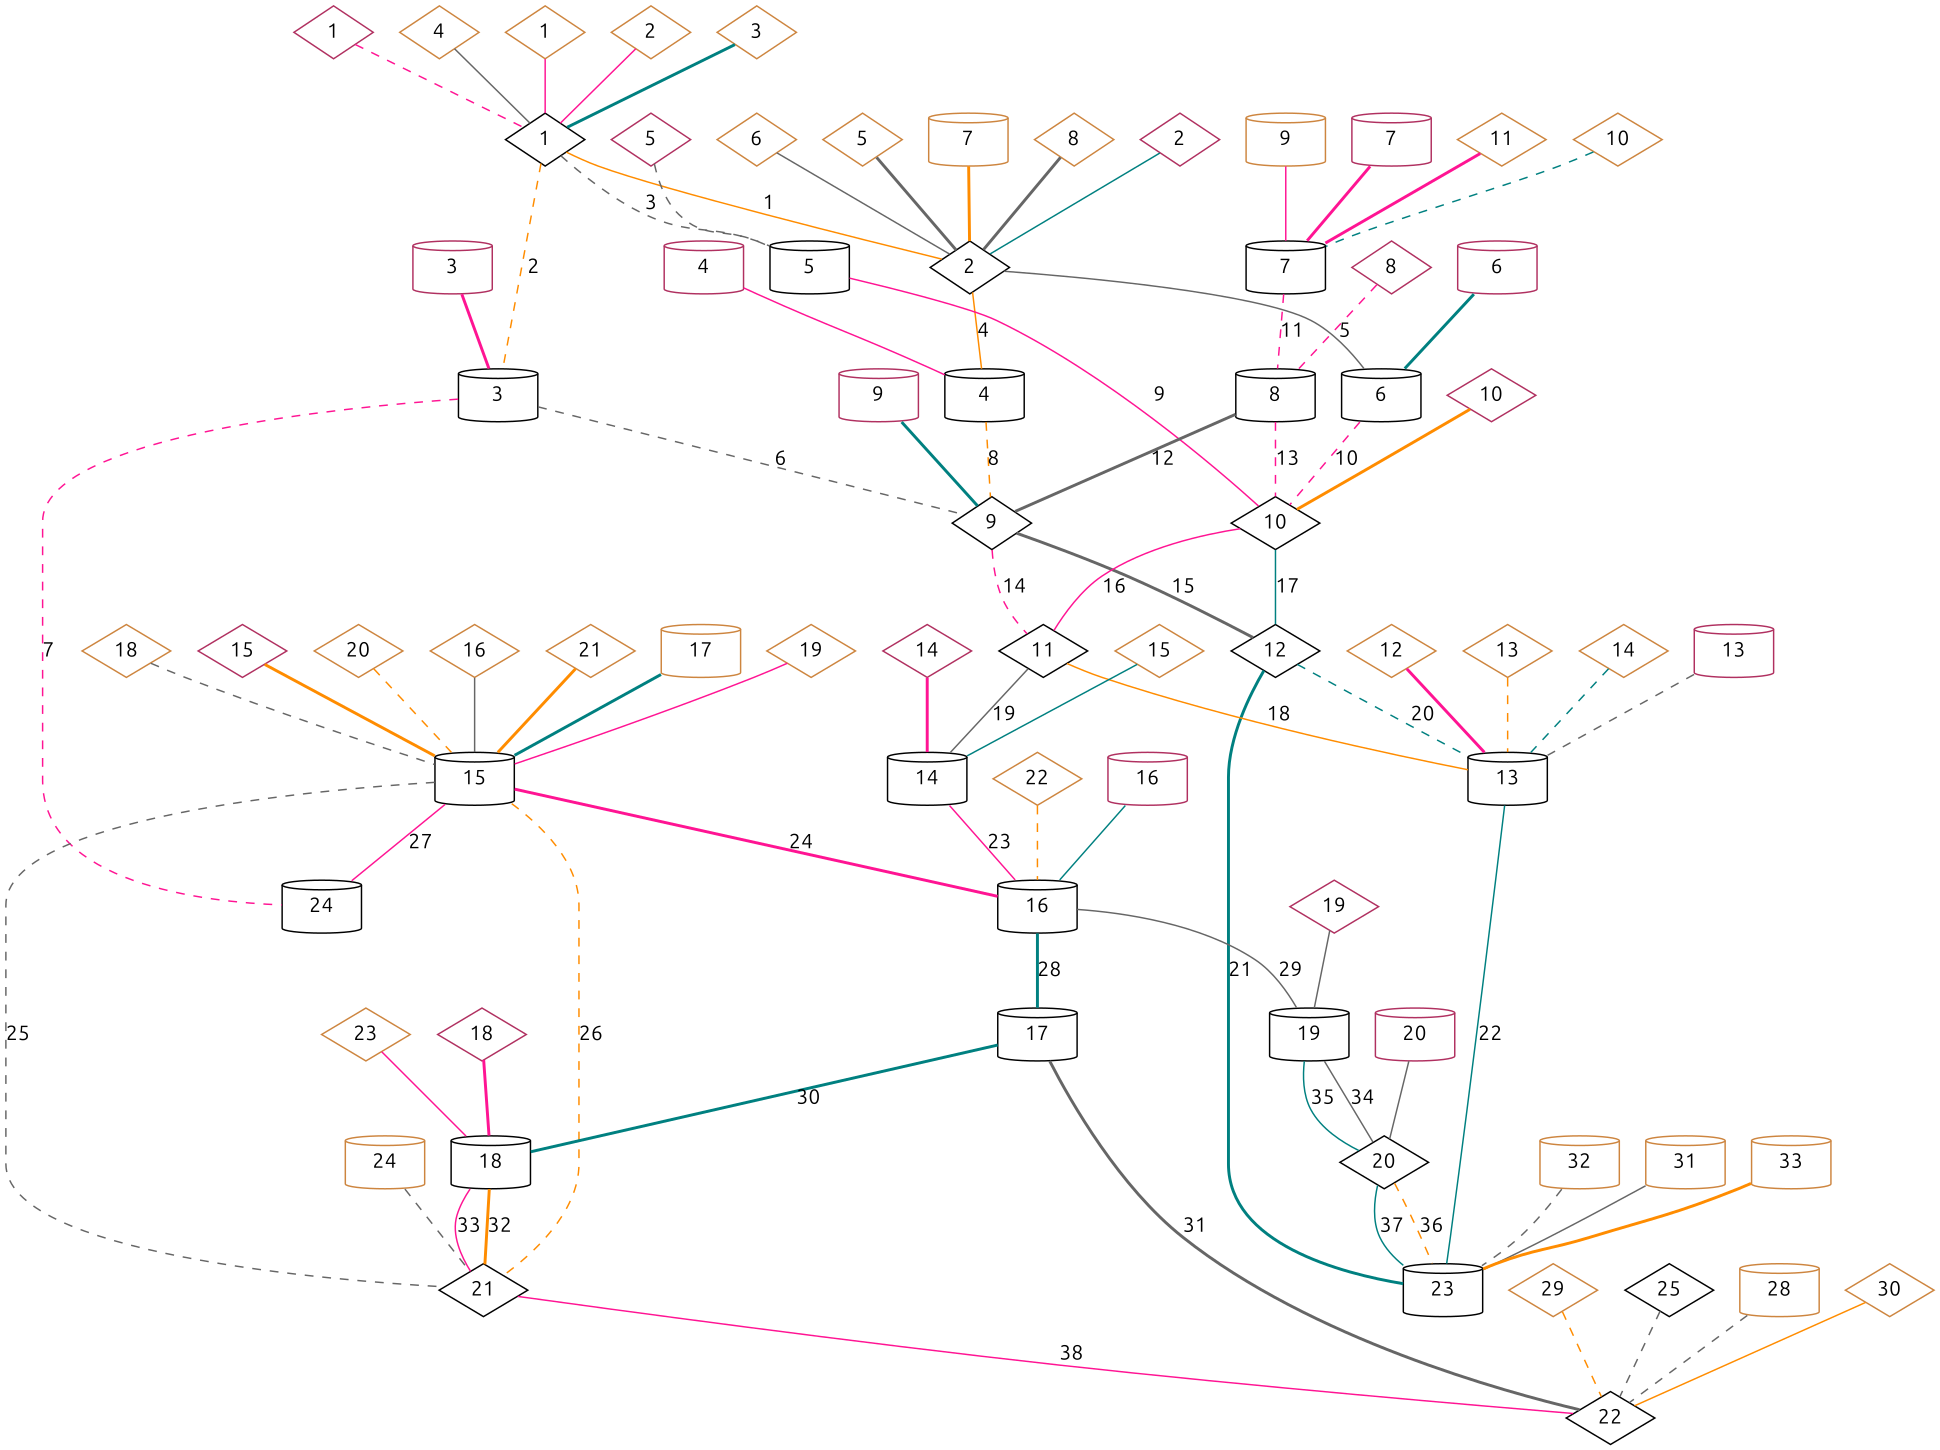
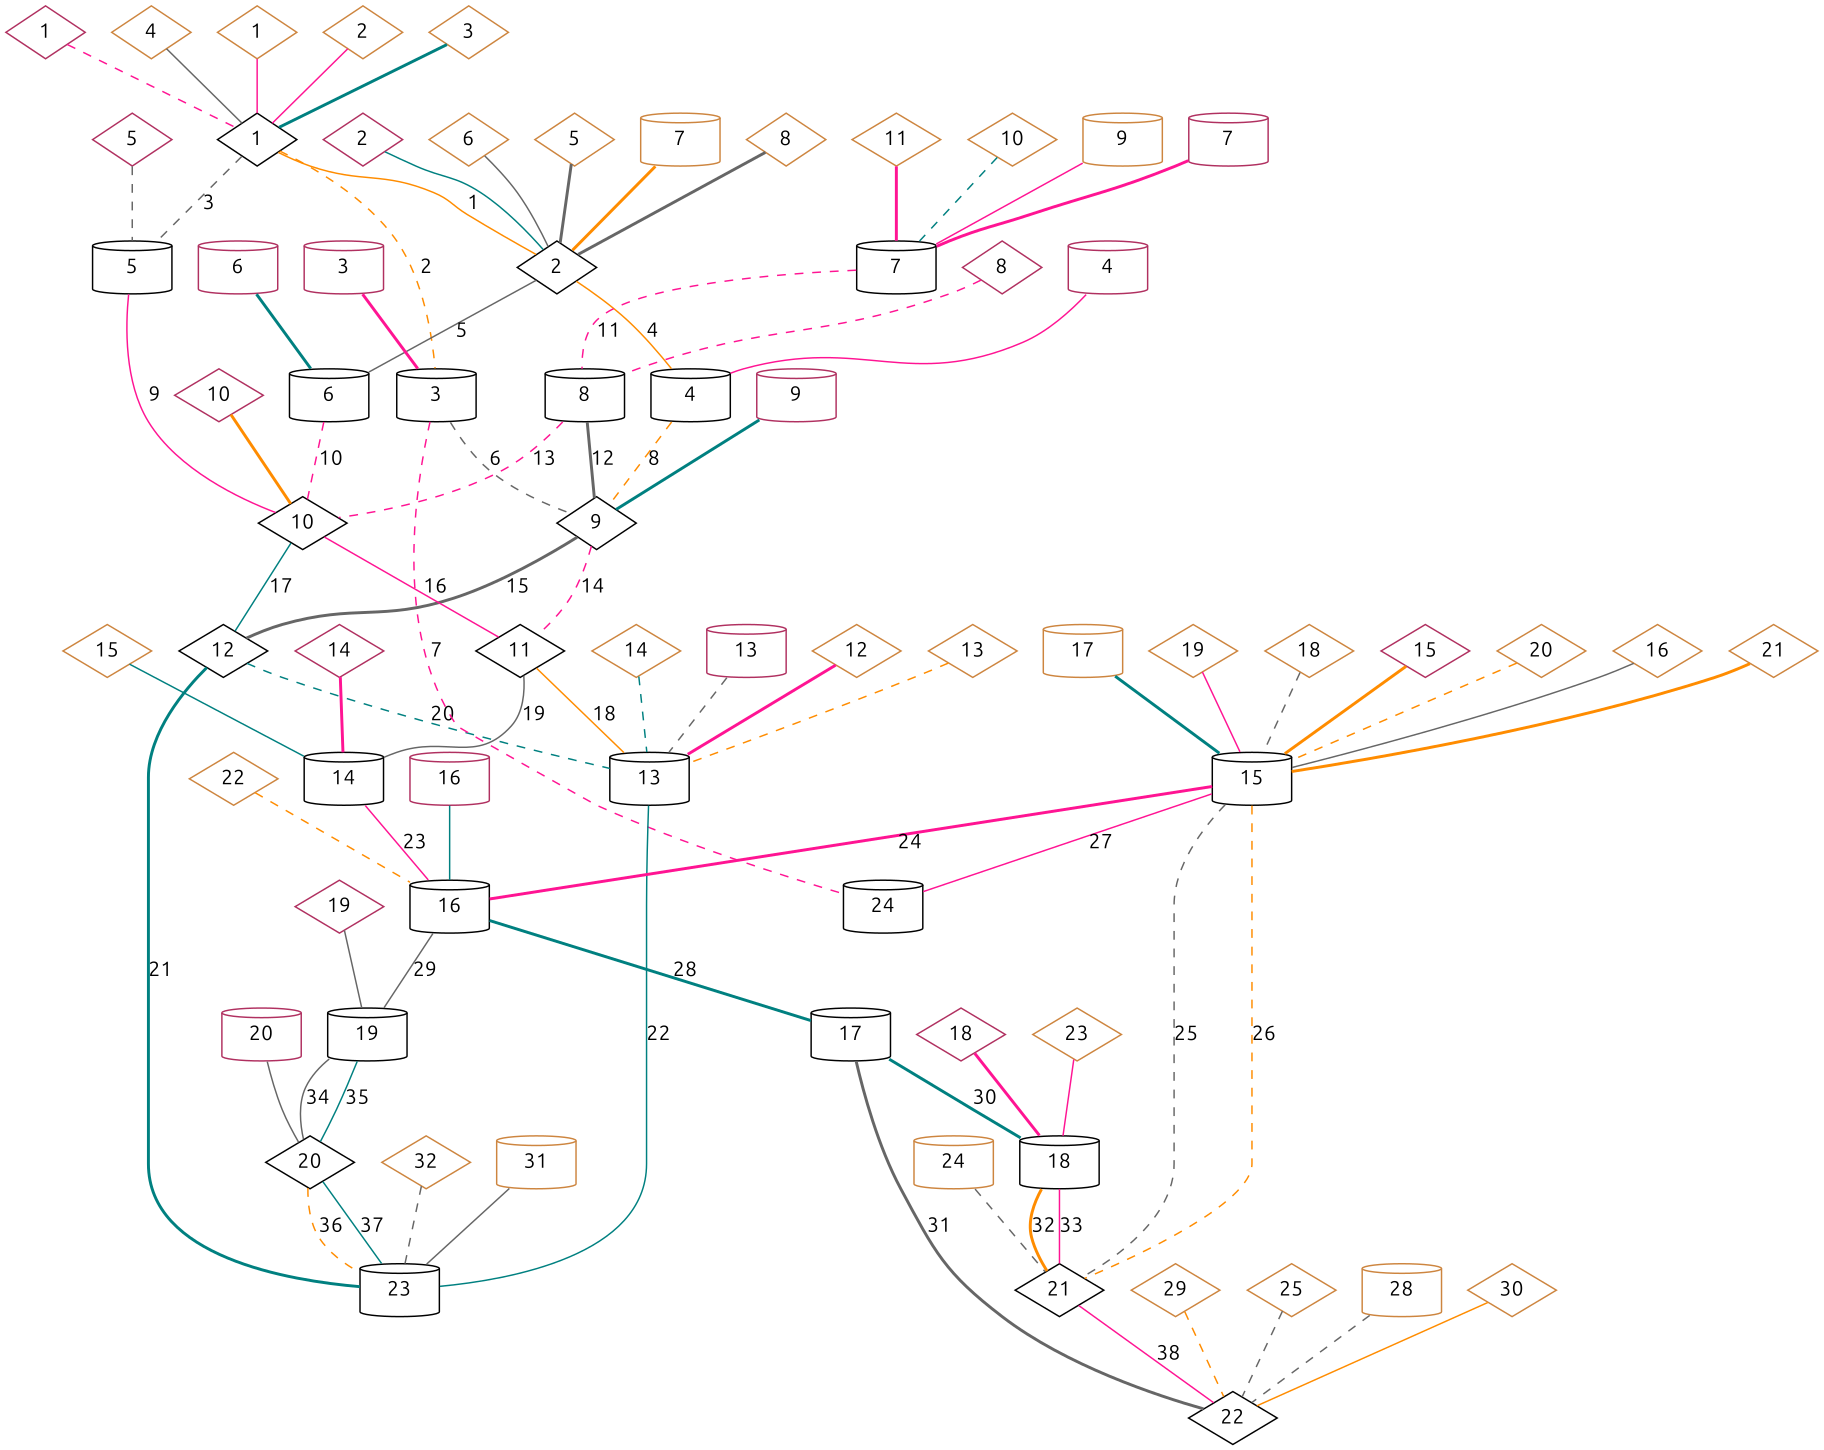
(1580, 1162) -> (426, 1162)
(1791, 1162) -> none
(1669, 1290) -> (1292, 1290)
